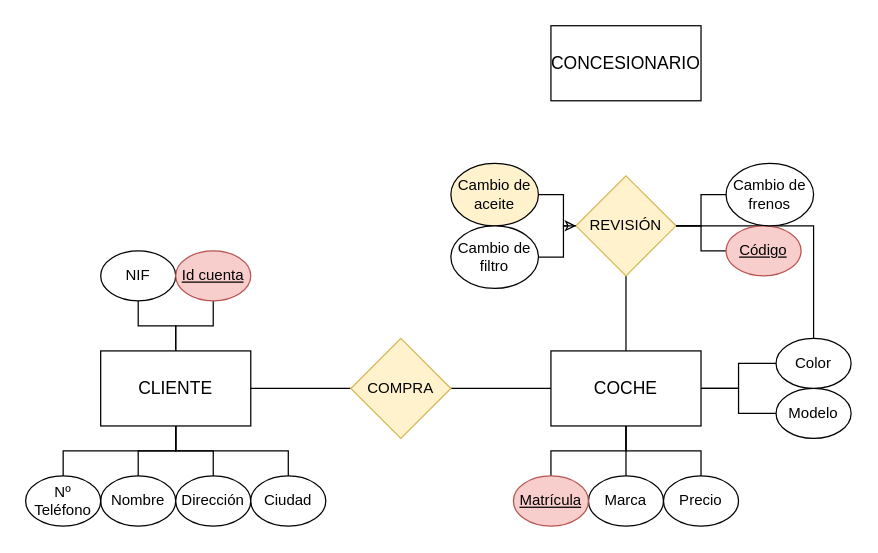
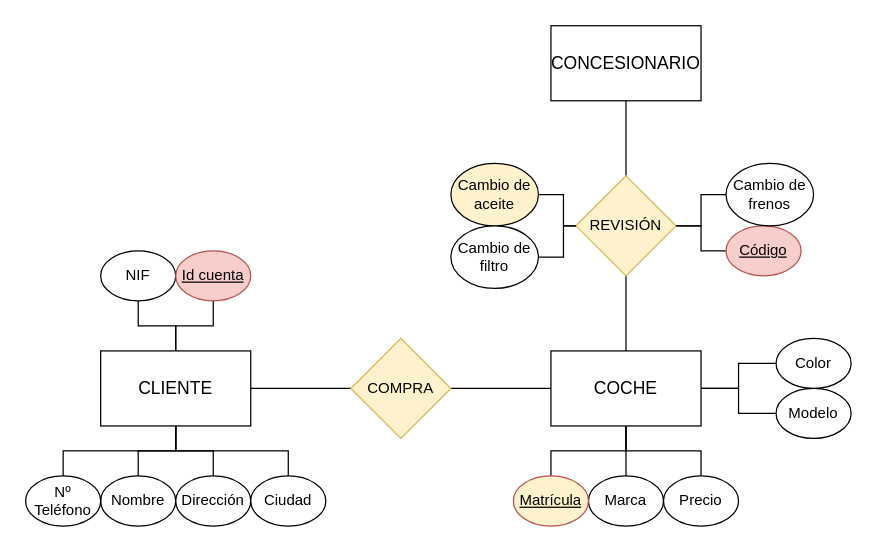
(563, 230) -> (563, 230)
(813, 263) -> (626, 139)
(551, 501) -> (551, 501)
